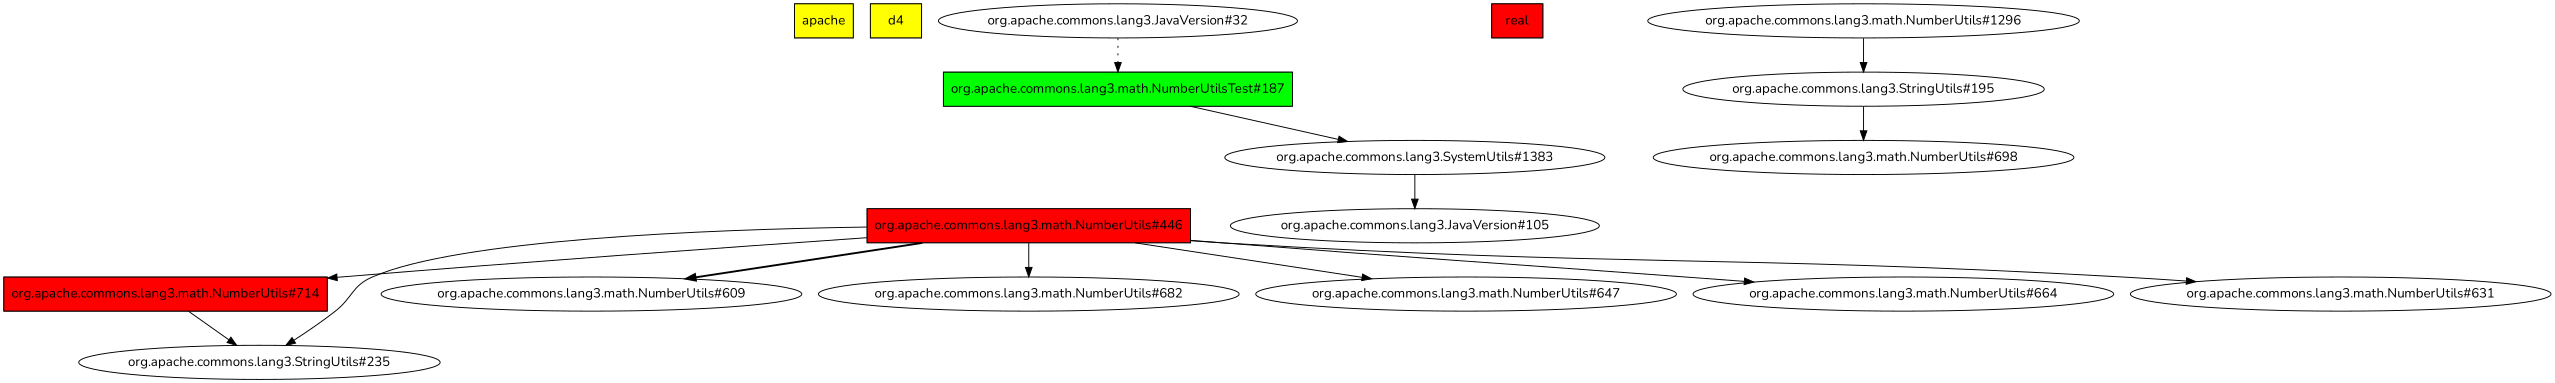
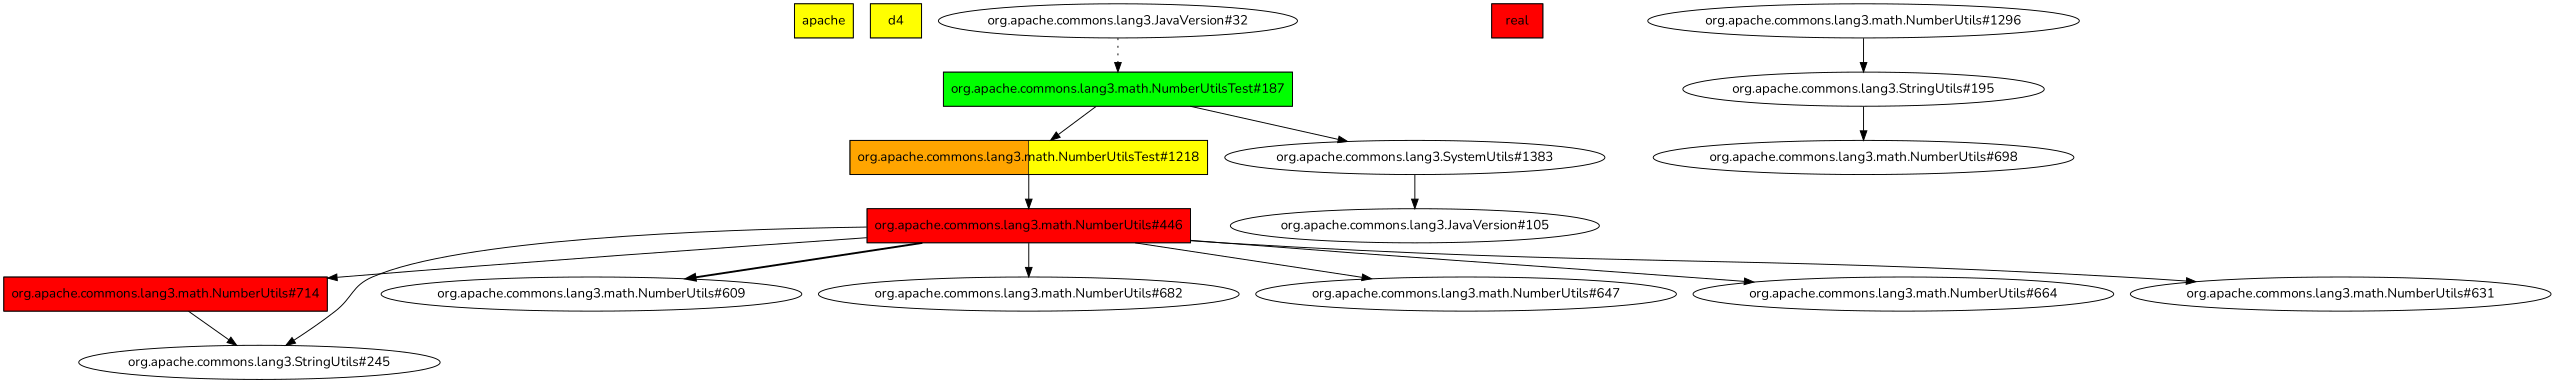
none -> (1029, 157)
(259, 362) -> (259, 362)
